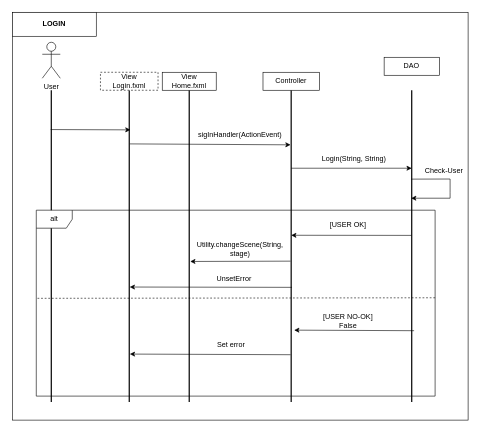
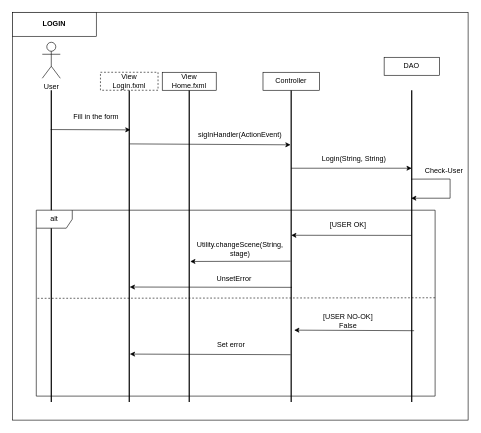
none -> (96, 117)
